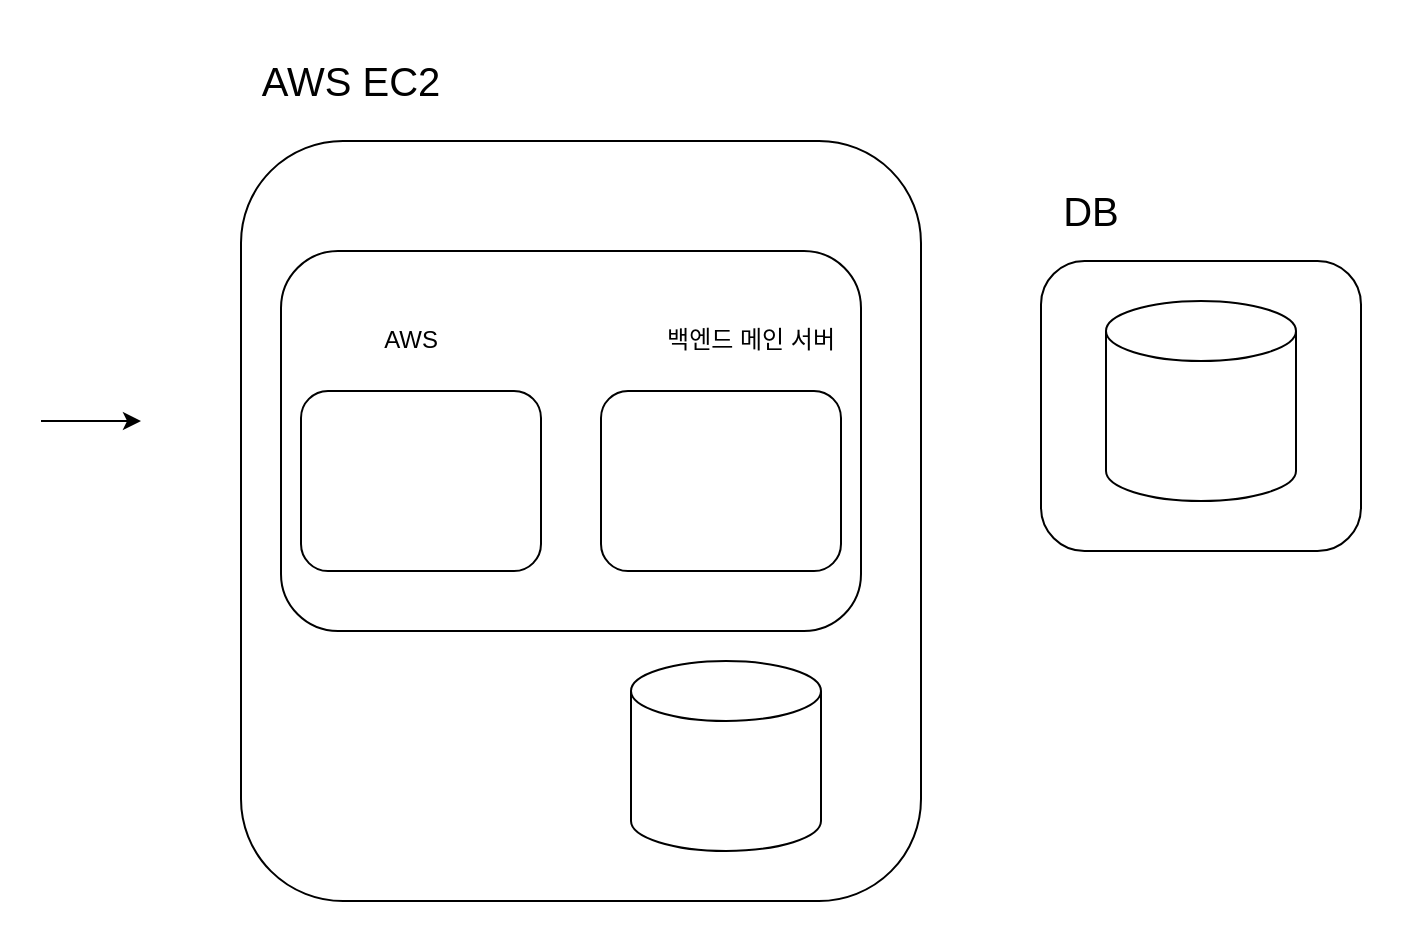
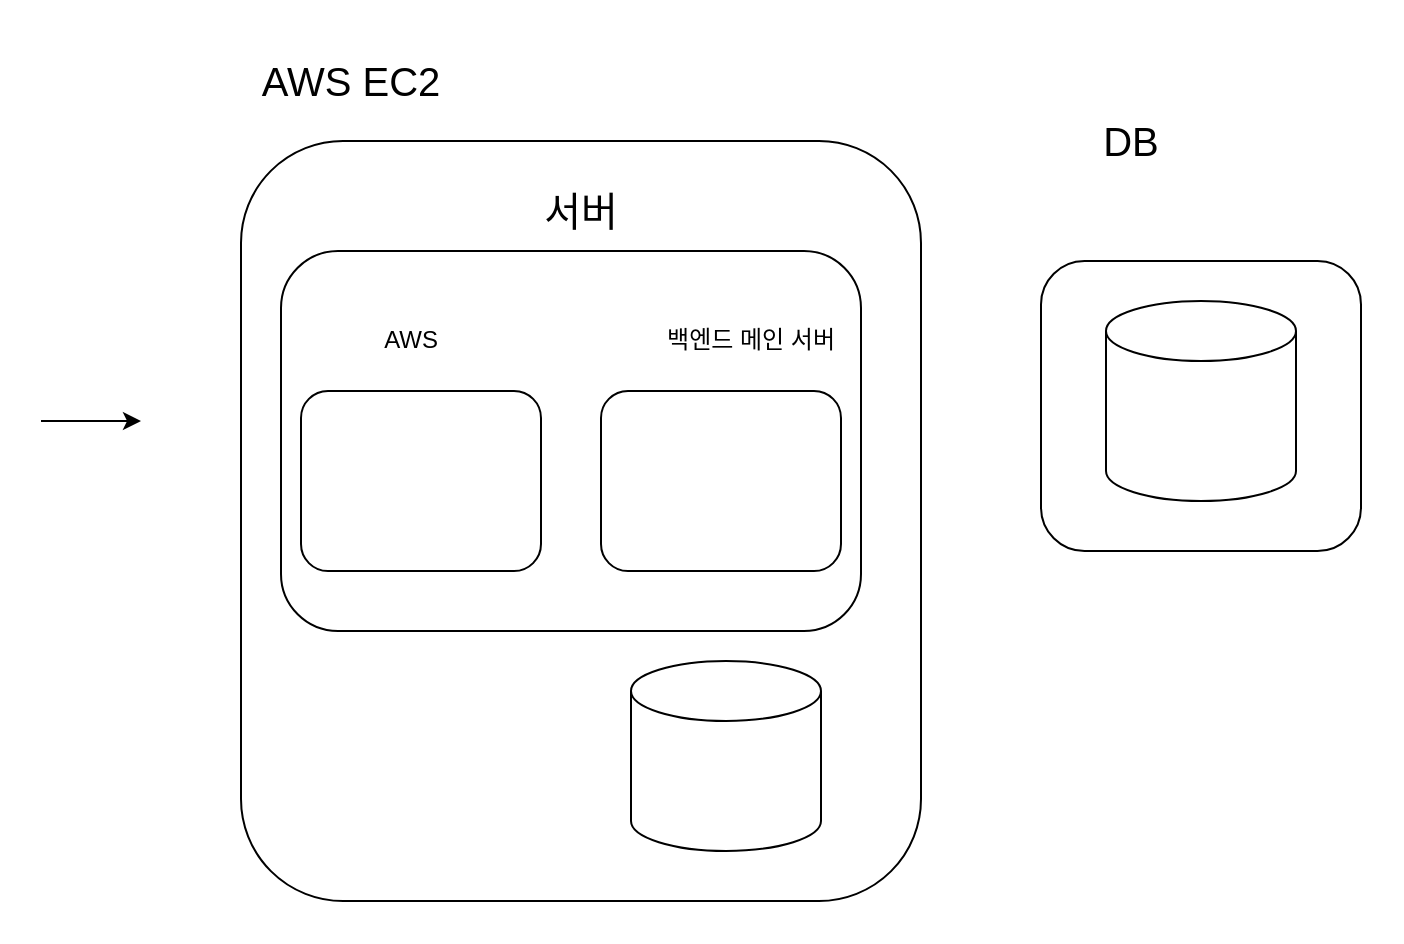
none -> (581, 211)
(1091, 211) -> (1131, 141)
